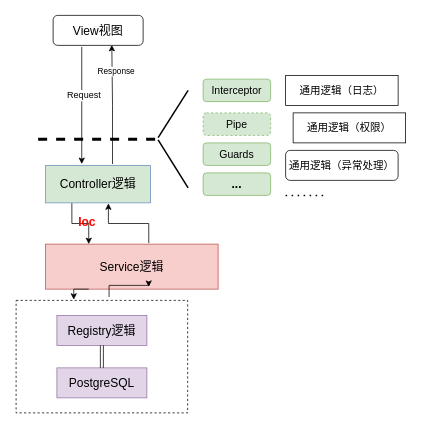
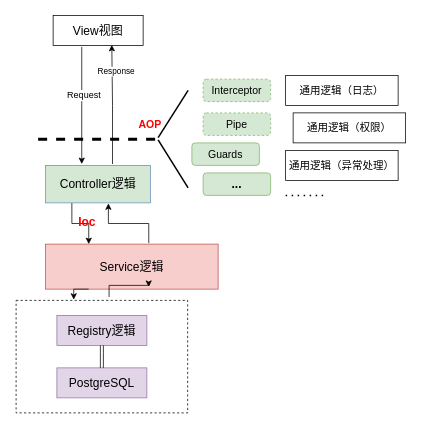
(98, 30) -> (98, 30)
(237, 90) -> (237, 90)
none -> (150, 124)
(237, 154) -> (225, 154)
(342, 165) -> (342, 165)
